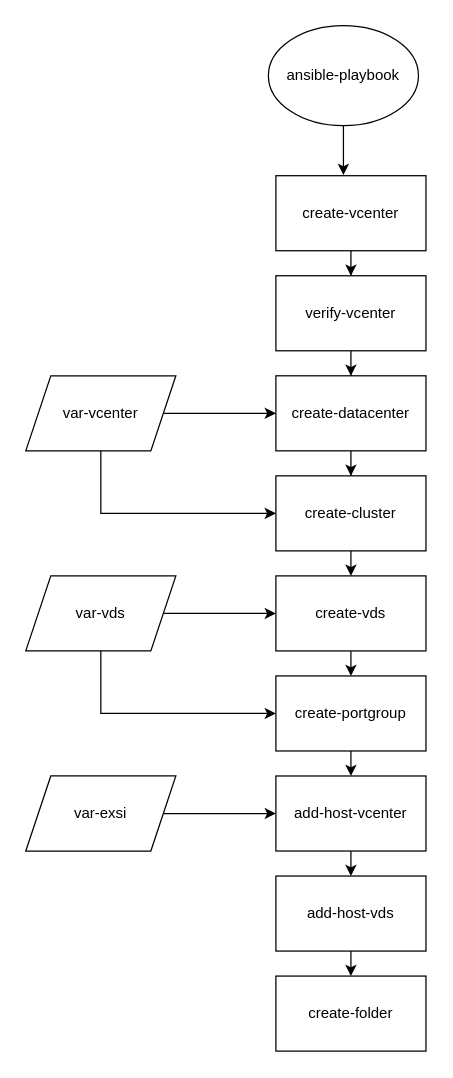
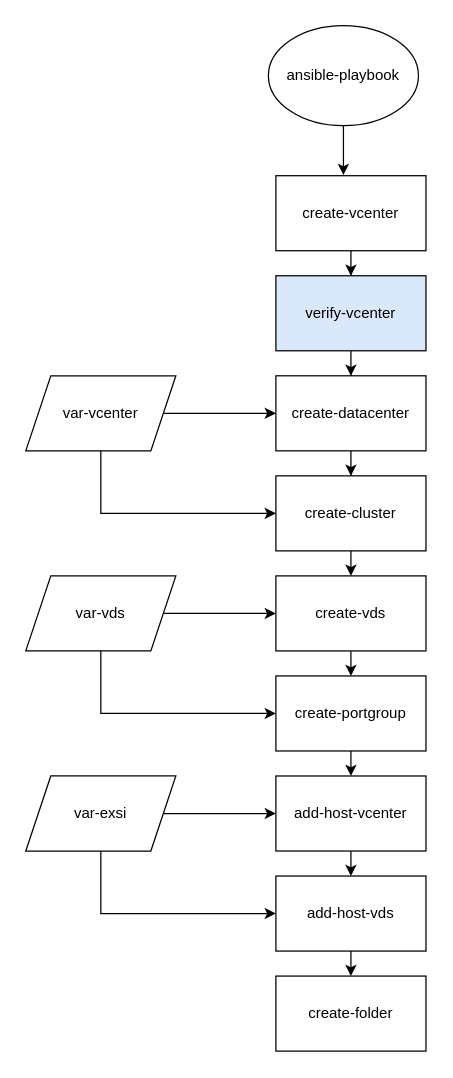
(351, 313) -> (351, 313)
none -> (153, 913)
